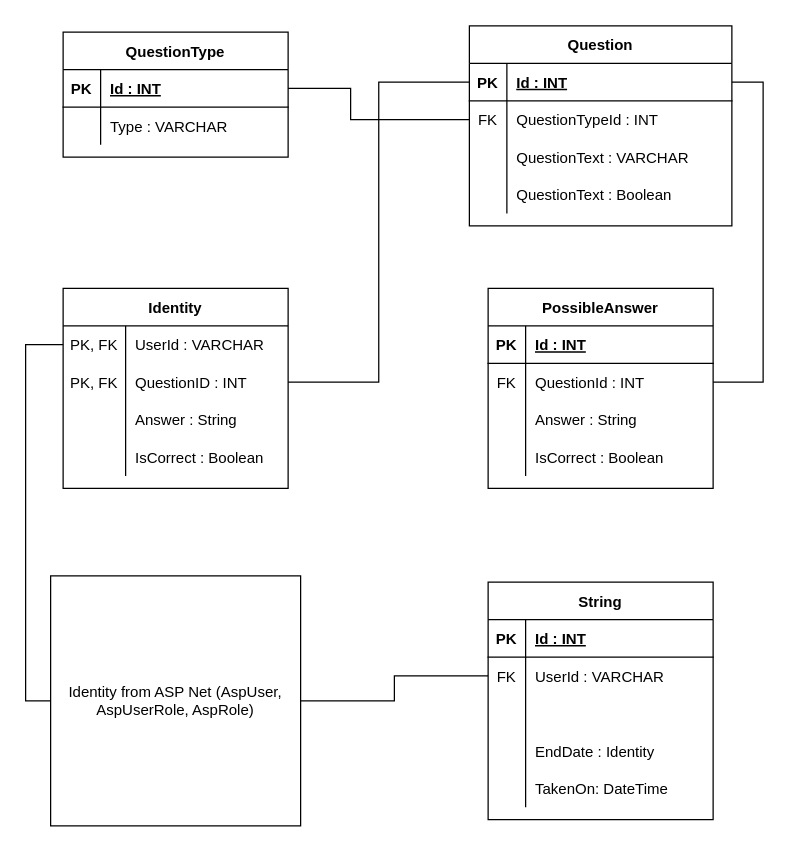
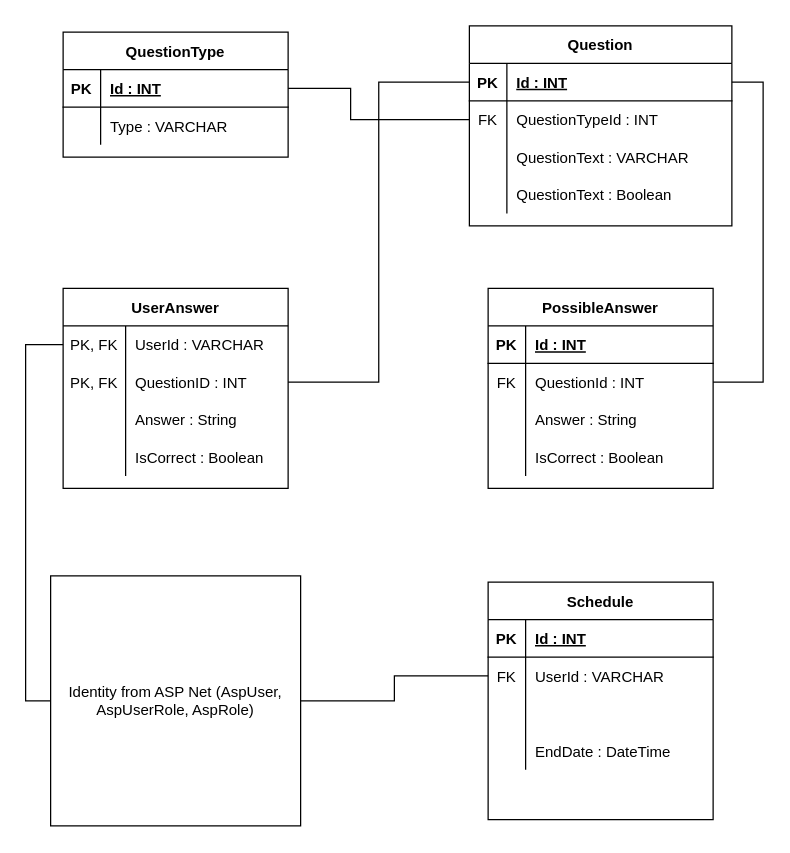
(175, 308) -> (175, 308)
(600, 601) -> (600, 601)
(603, 751) -> (603, 751)
(619, 788) -> none
